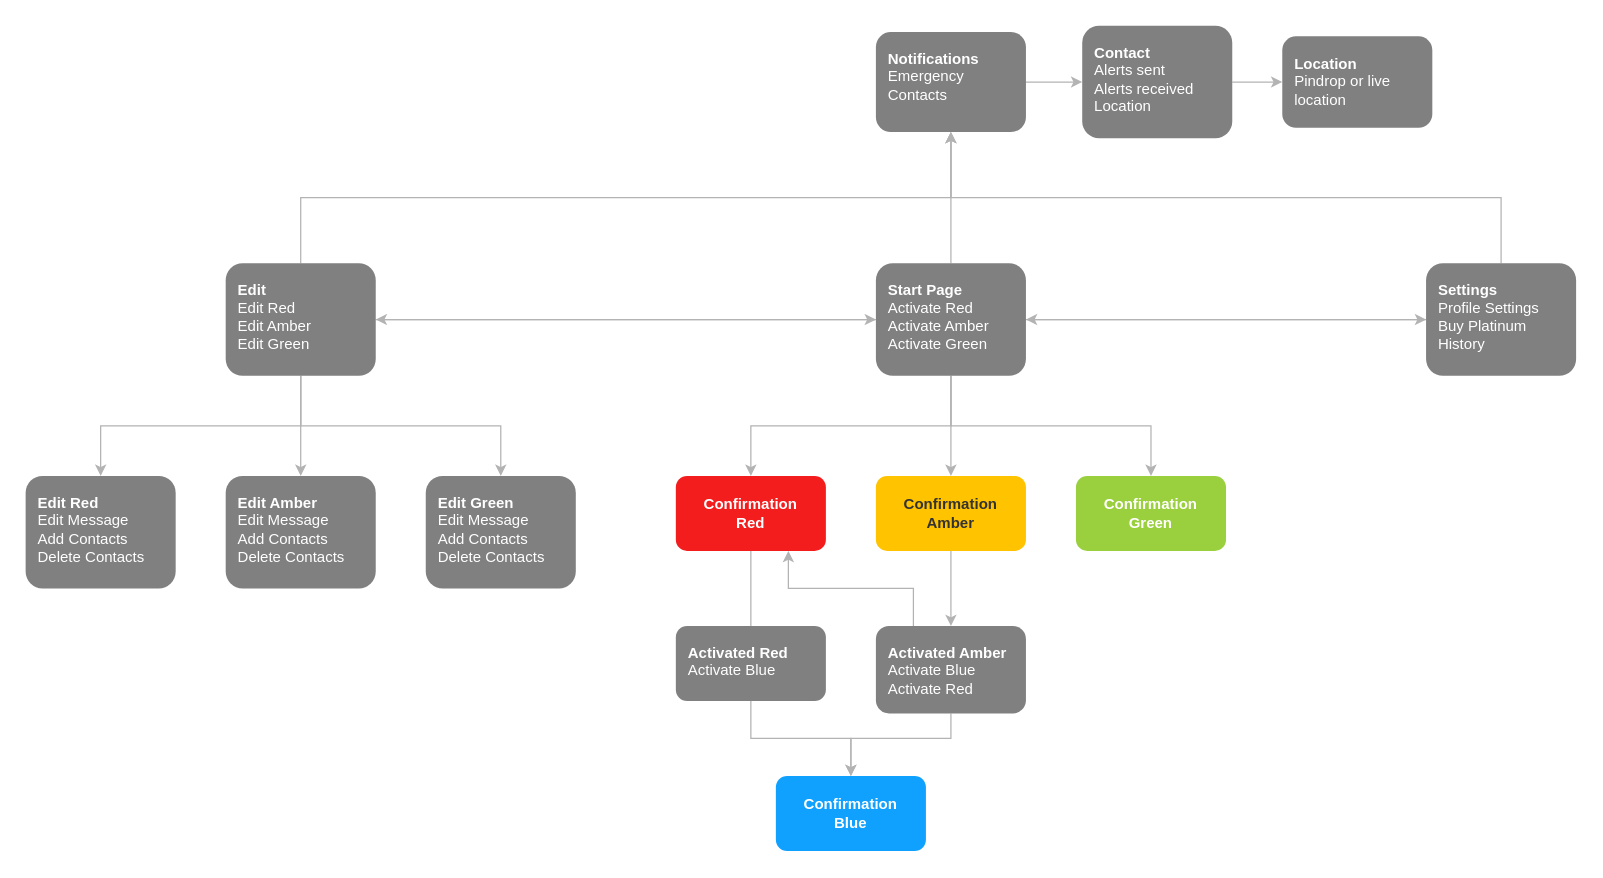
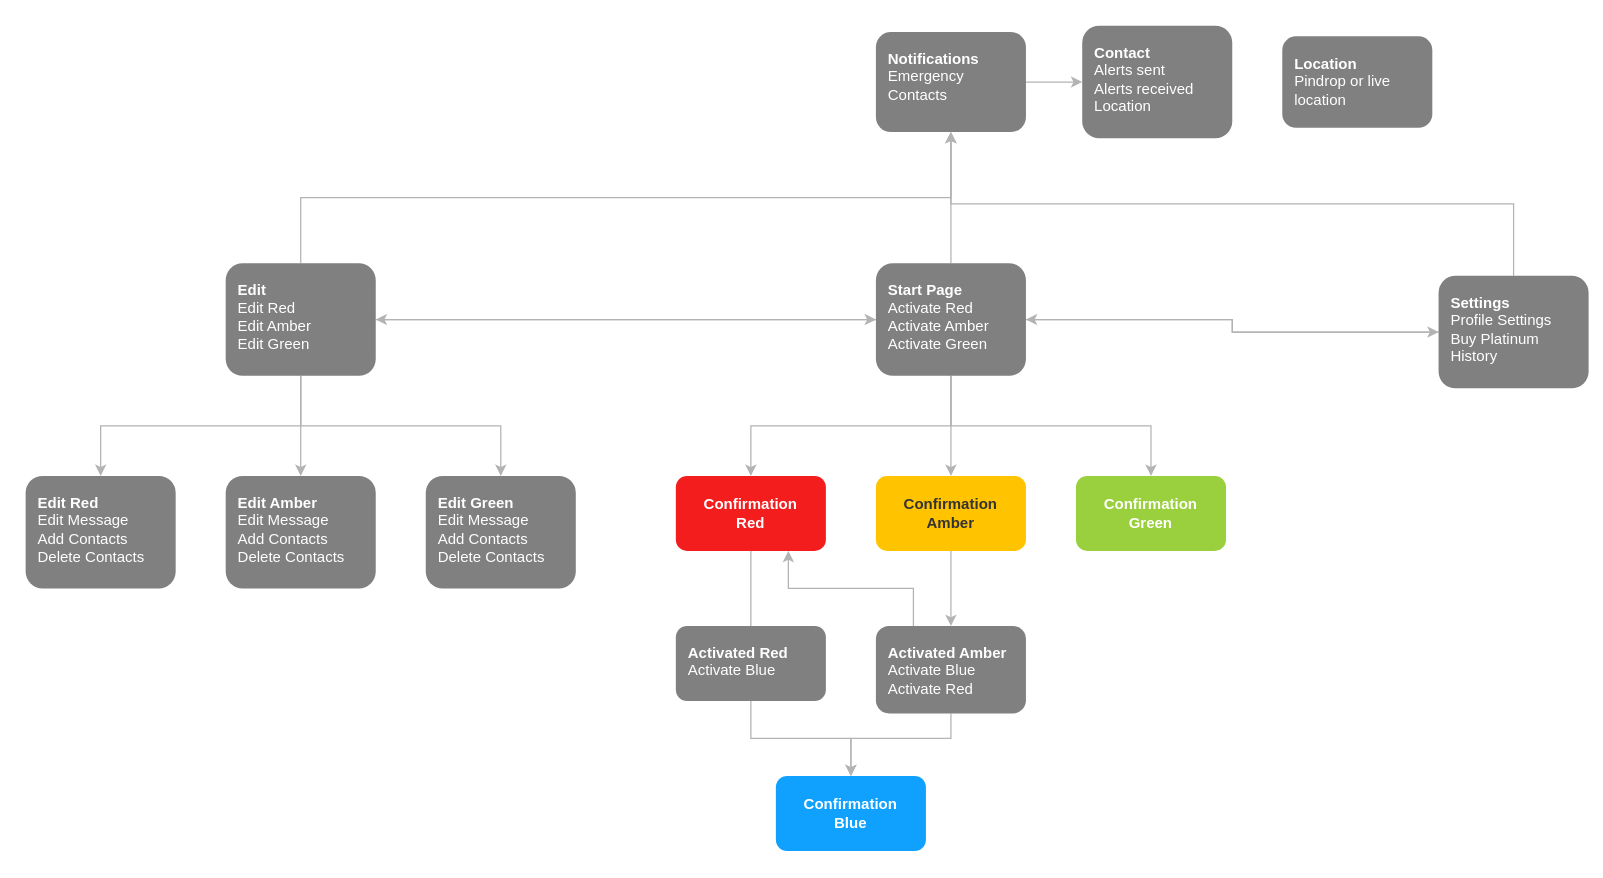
(1253, 82) -> none
(1501, 319) -> (1513, 332)
